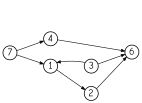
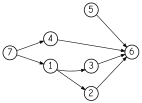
none -> (91, 10)
(73, 61) -> (69, 71)
